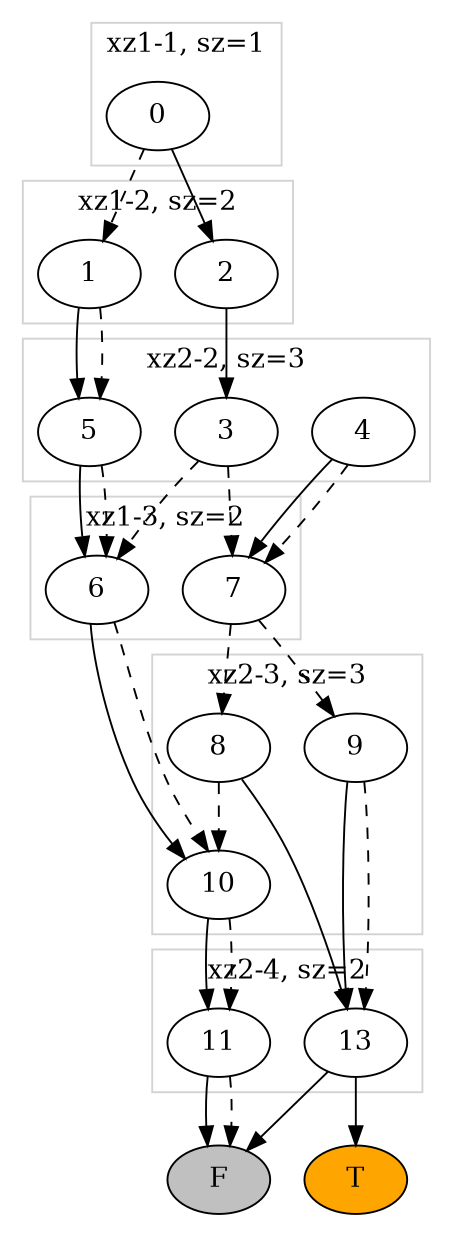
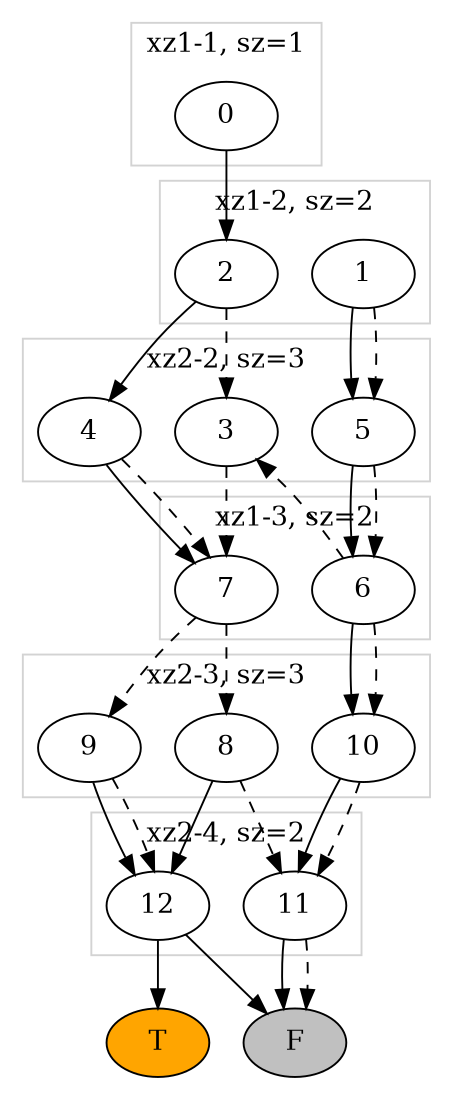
(124, 194) -> none
(226, 350) -> (226, 350)
none -> (147, 351)
(155, 509) -> (309, 514)
(219, 807) -> (260, 825)
(356, 1043) -> (158, 906)
